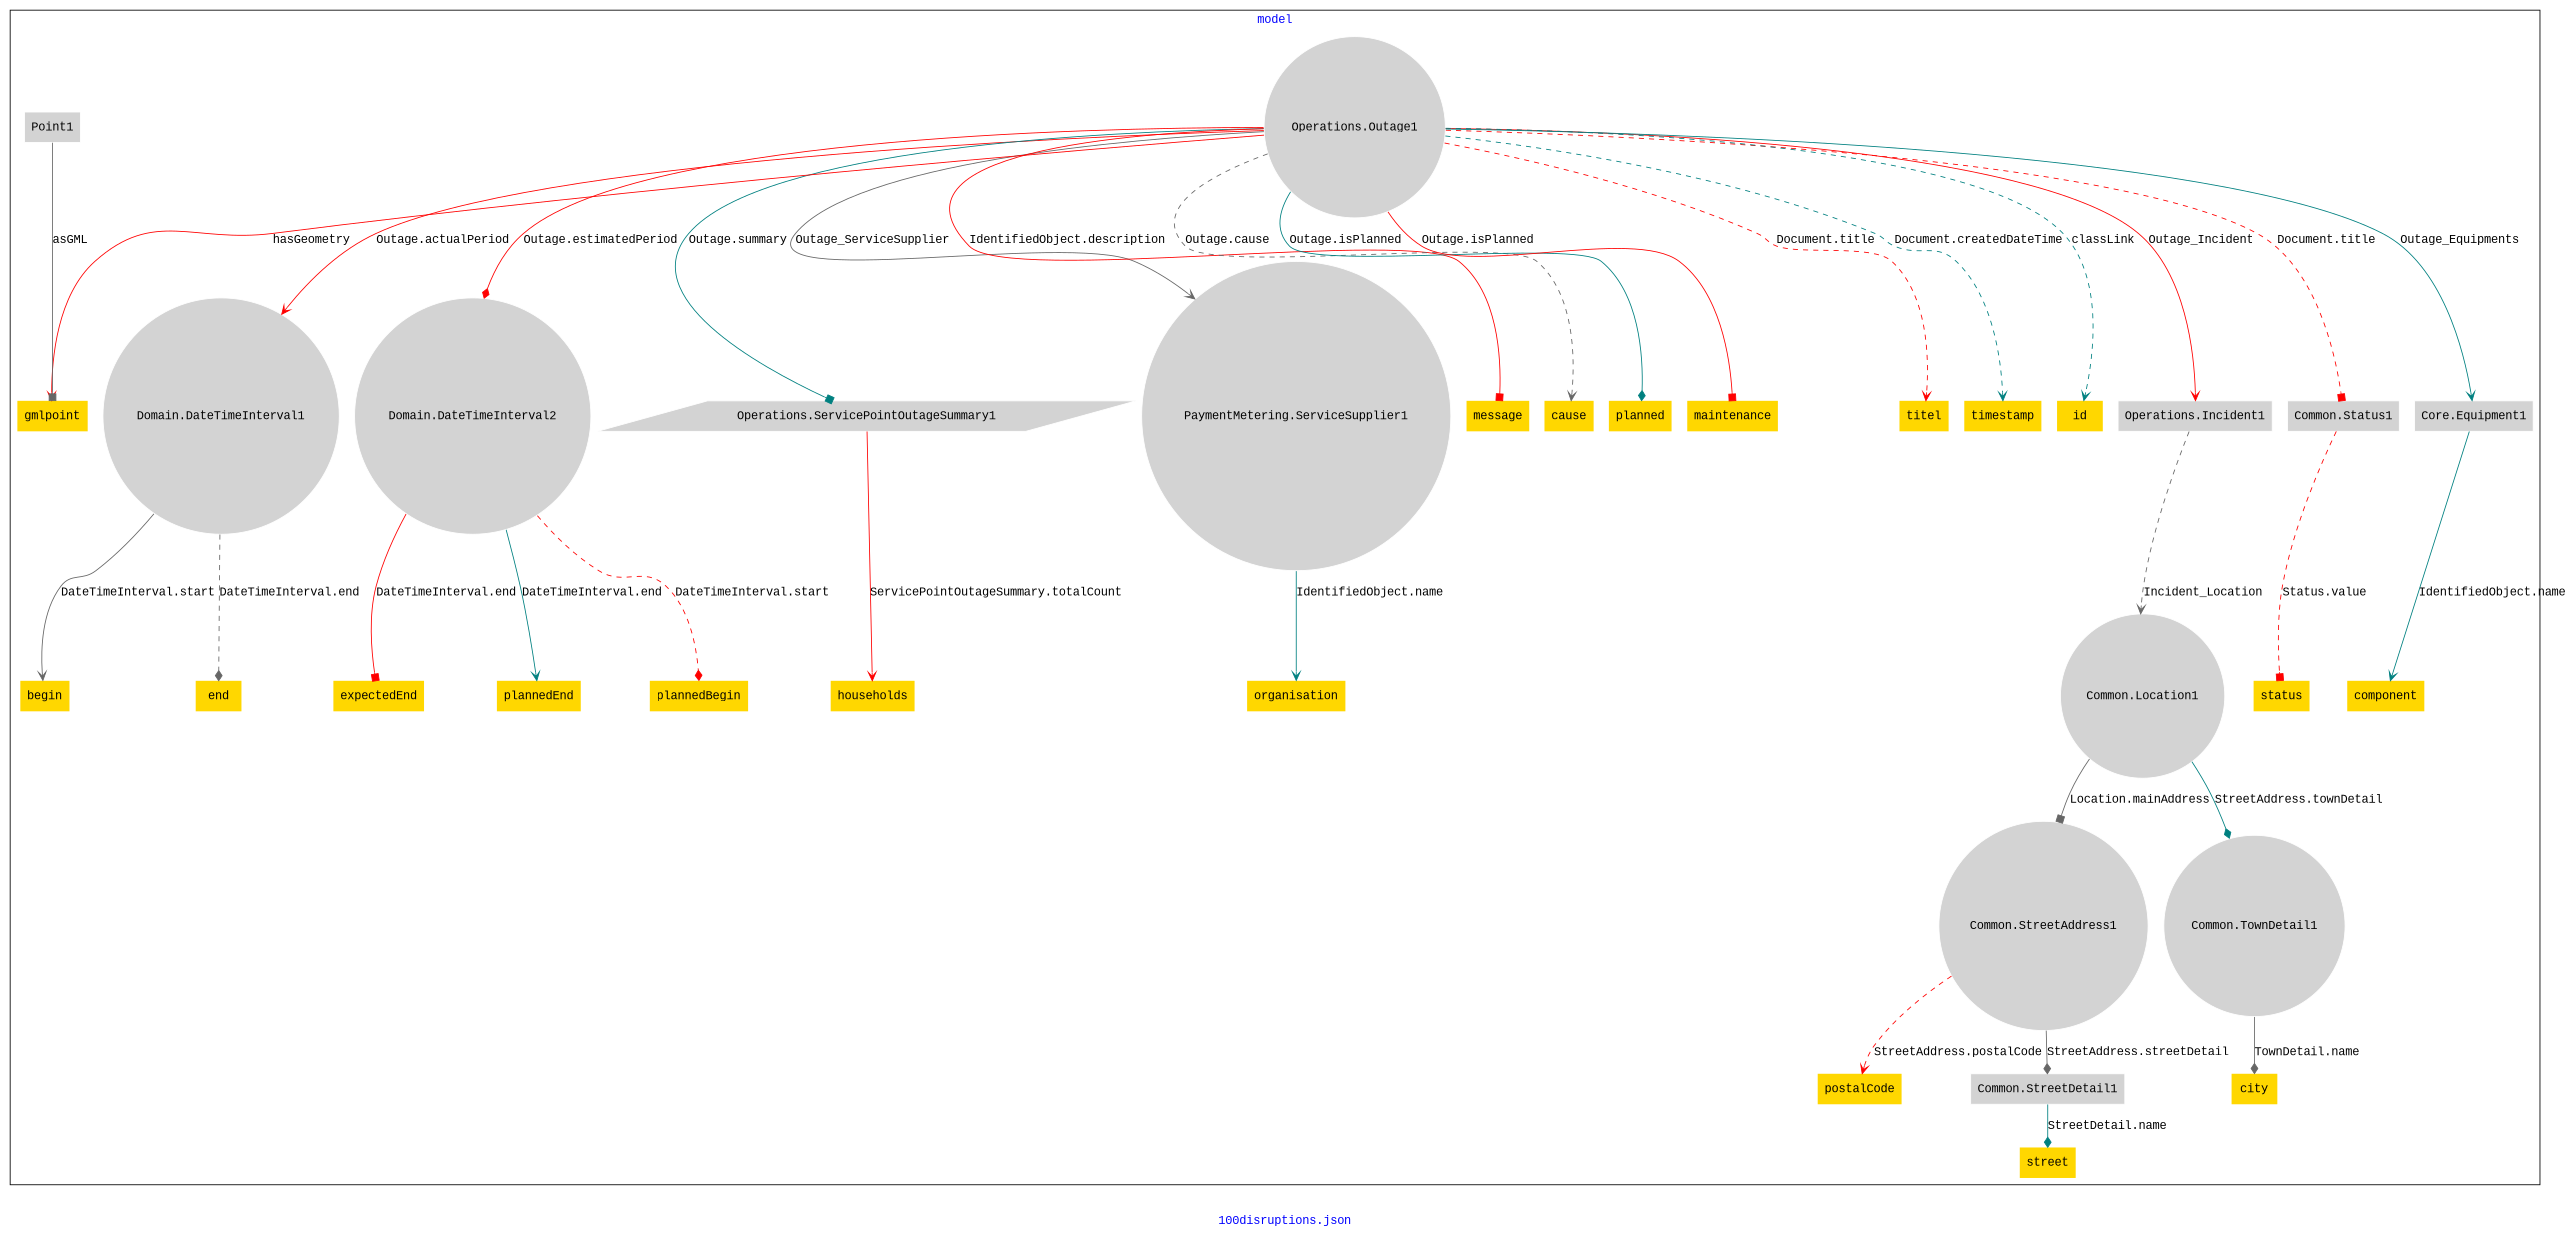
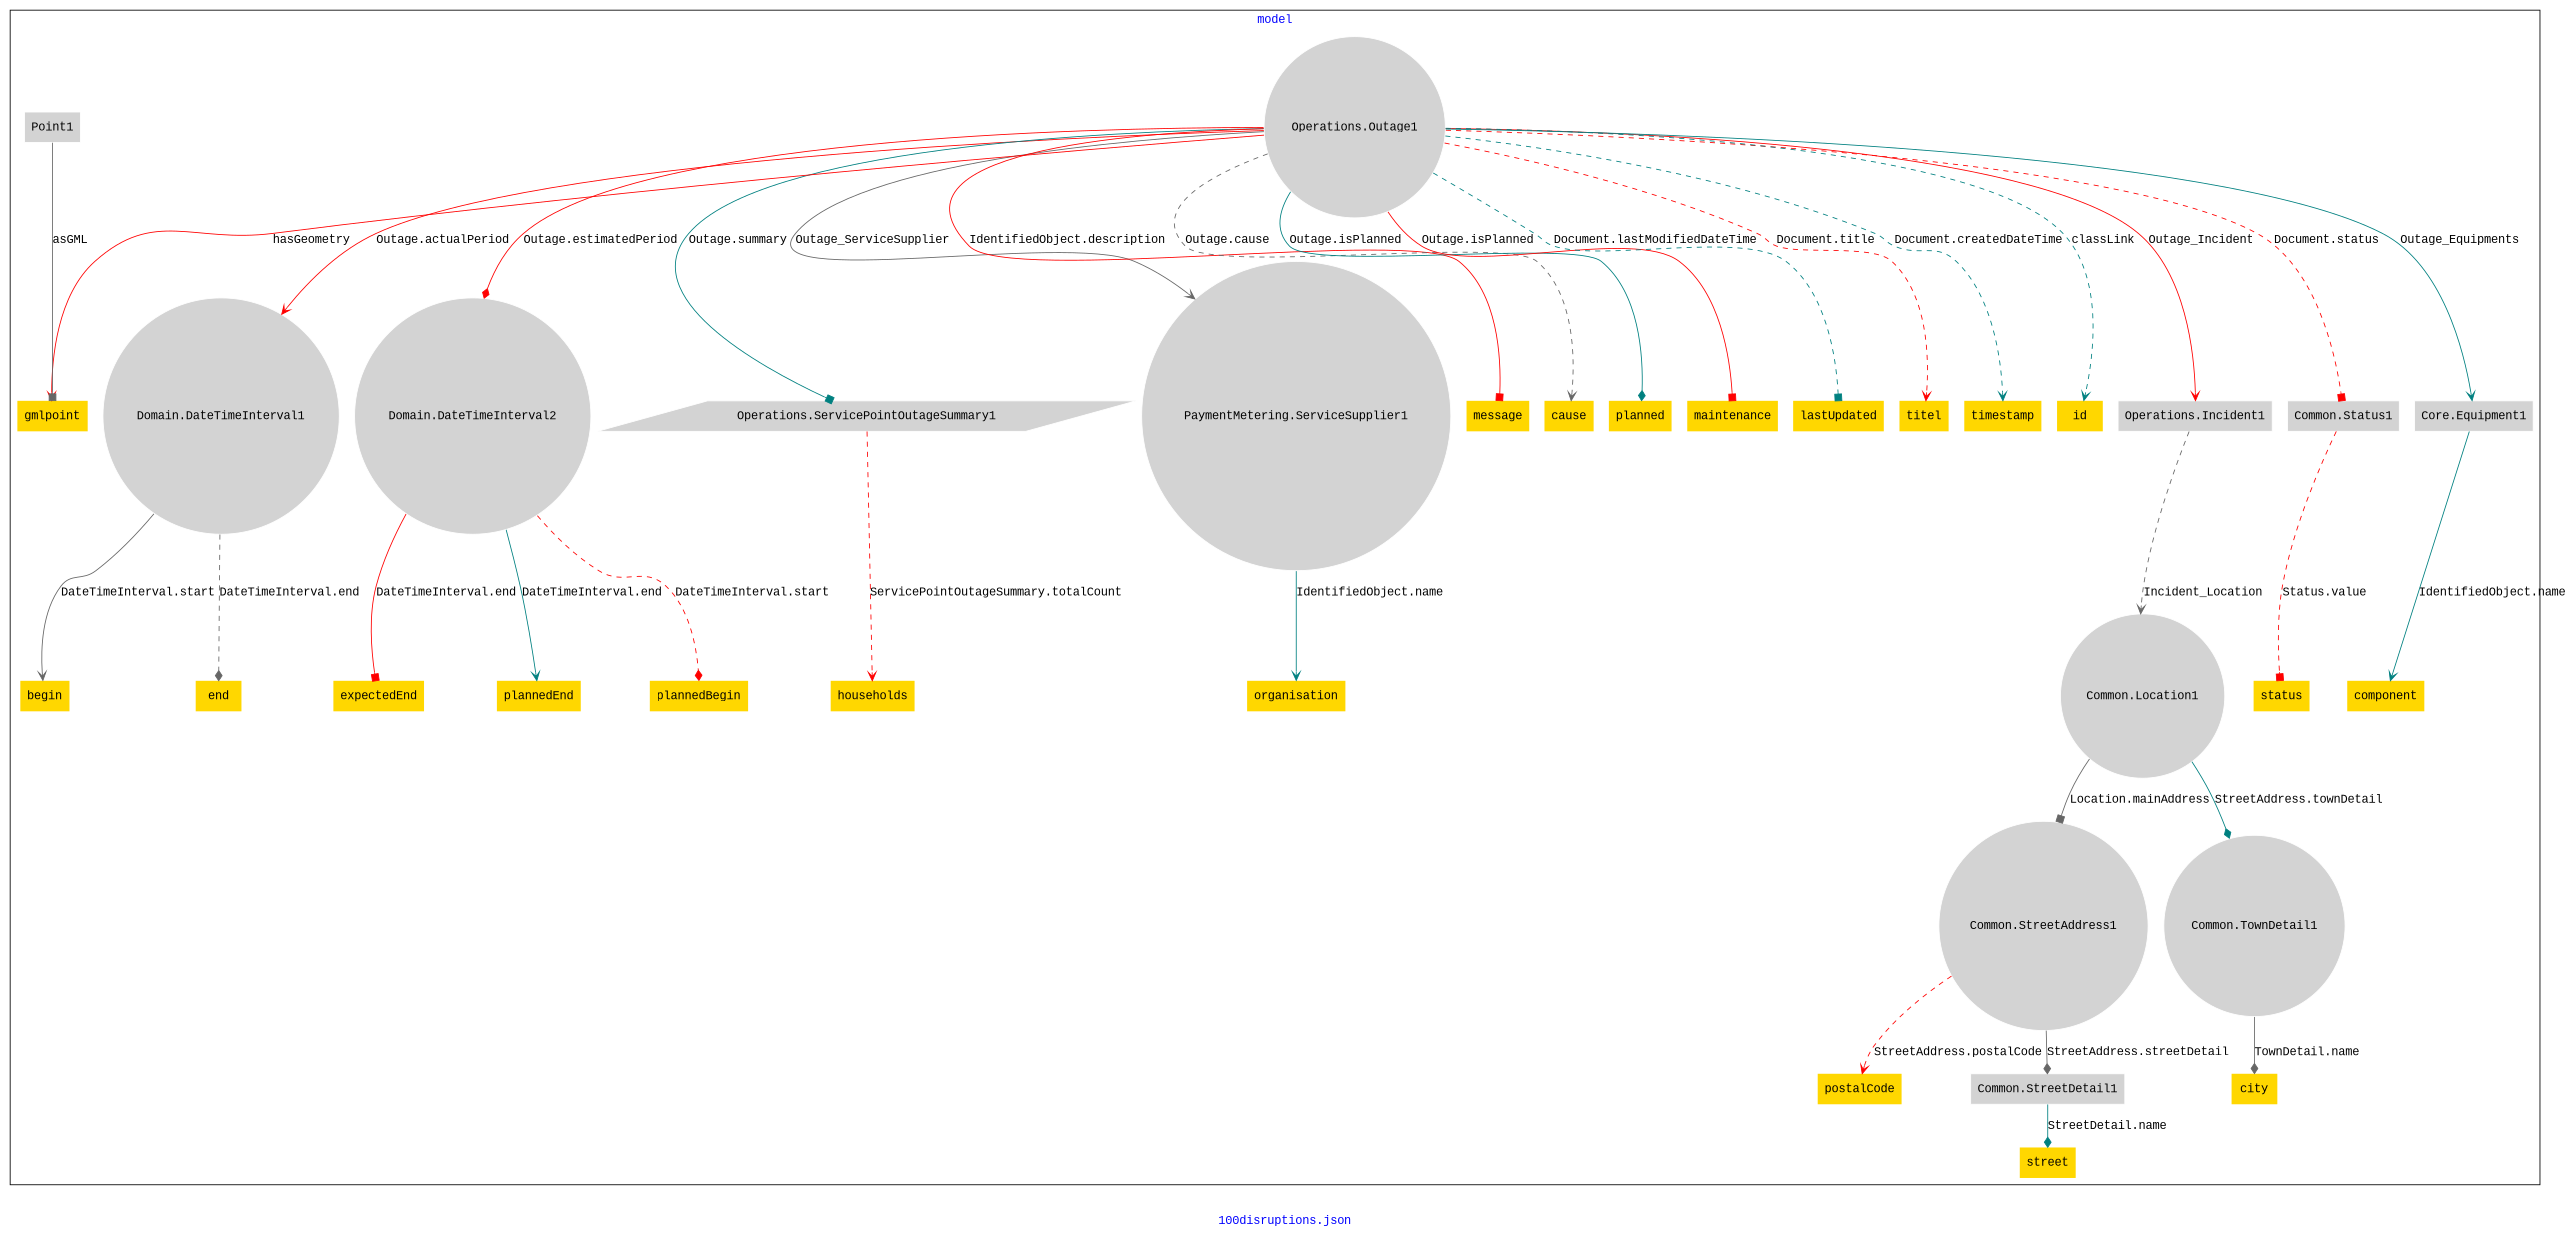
(2326, 240) -> (2326, 240)
none -> (1838, 416)
(870, 552) -> (870, 552)
